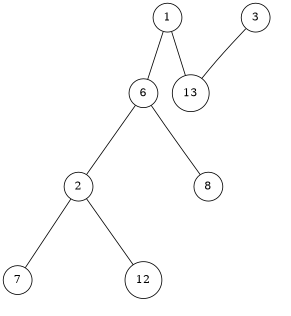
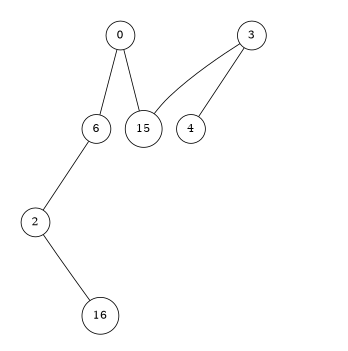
(167, 18) -> (120, 36)
(191, 93) -> (144, 129)
none -> (191, 129)
(208, 187) -> none
(18, 280) -> none
(143, 280) -> (100, 316)
